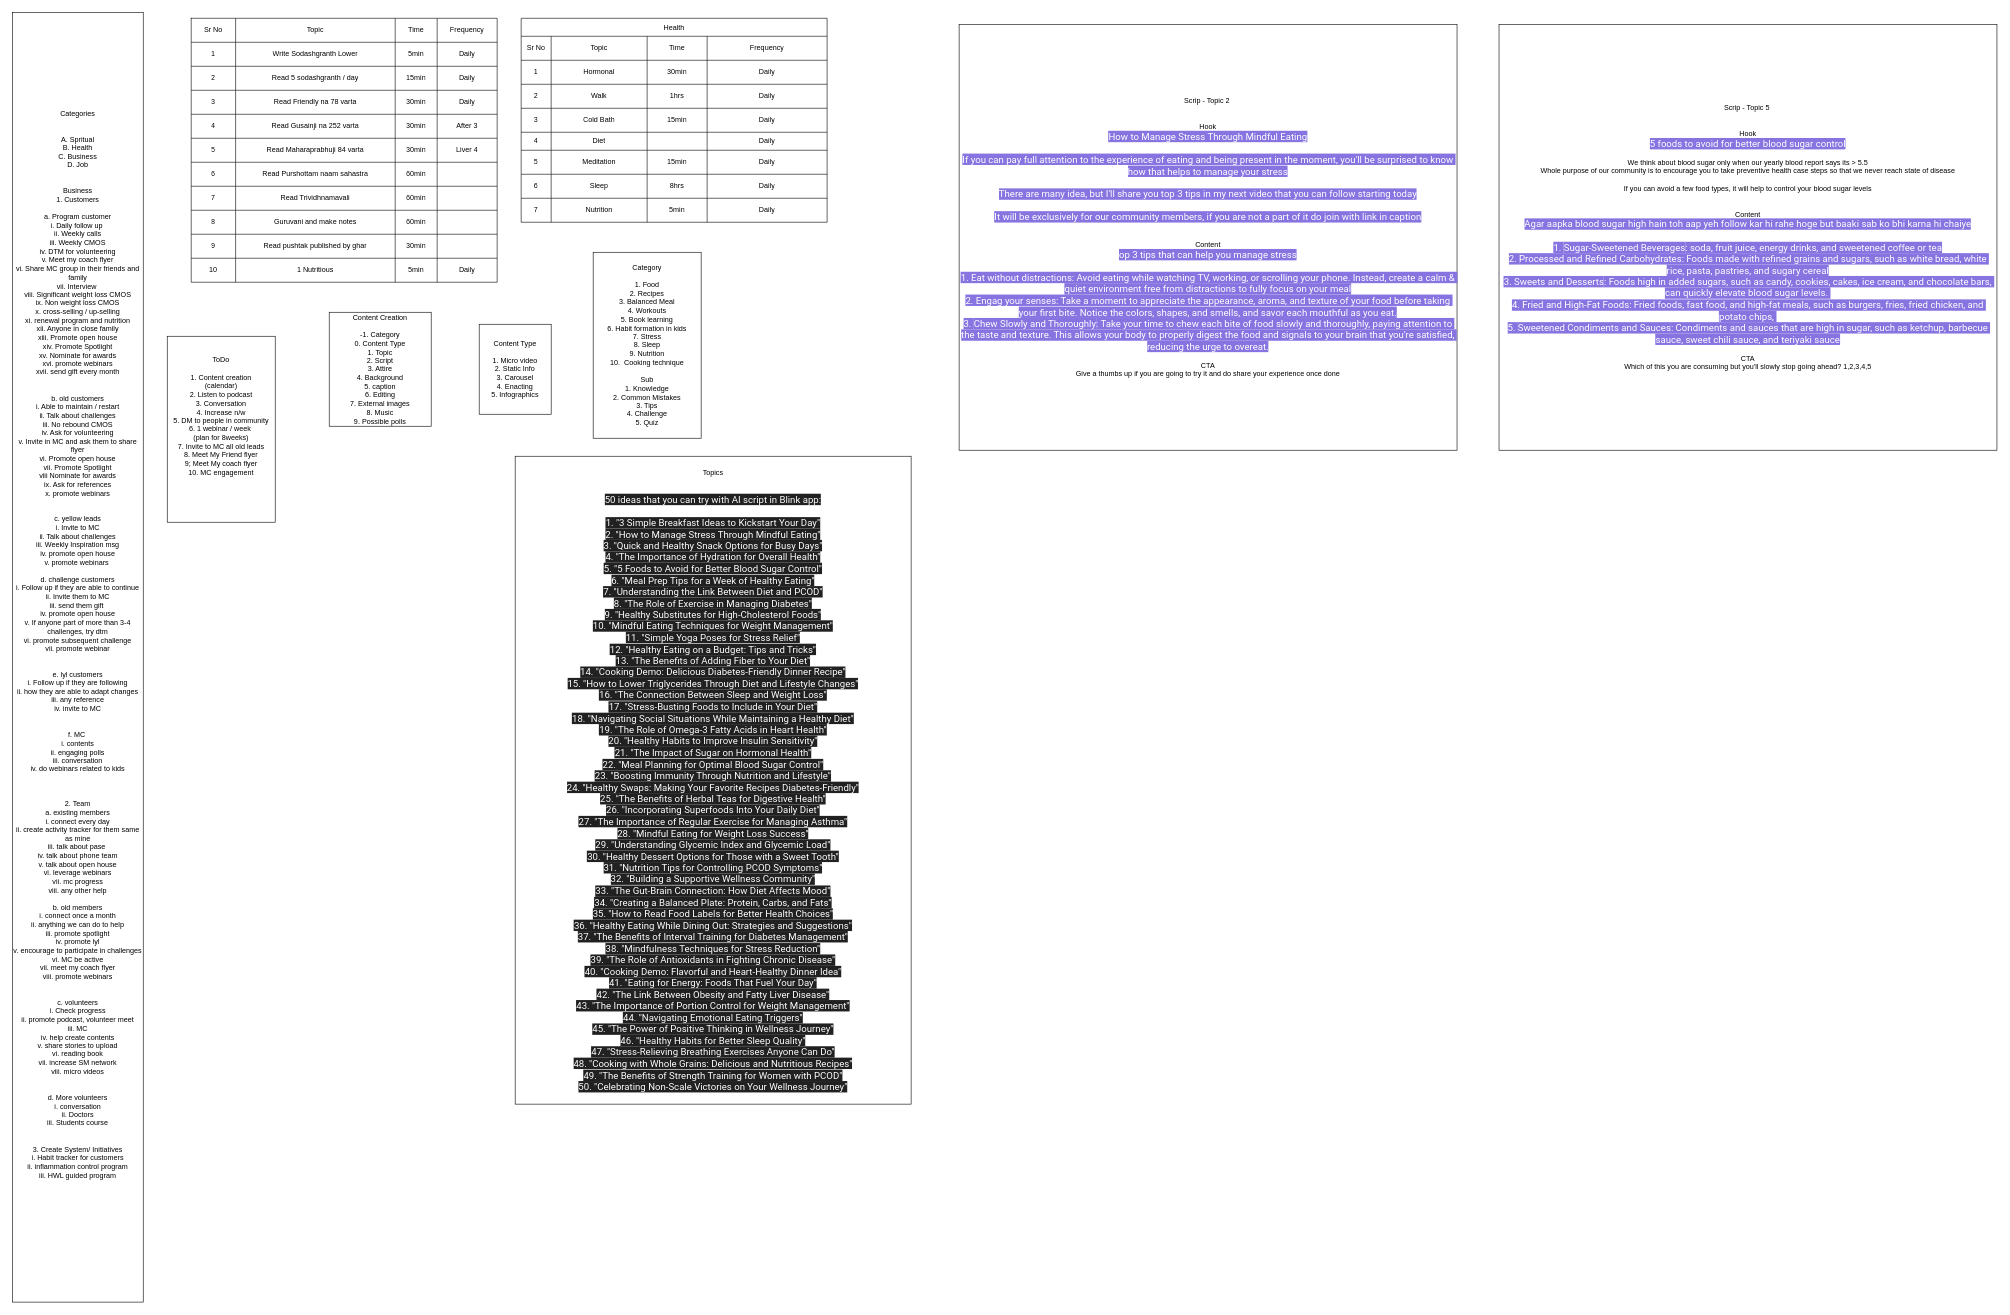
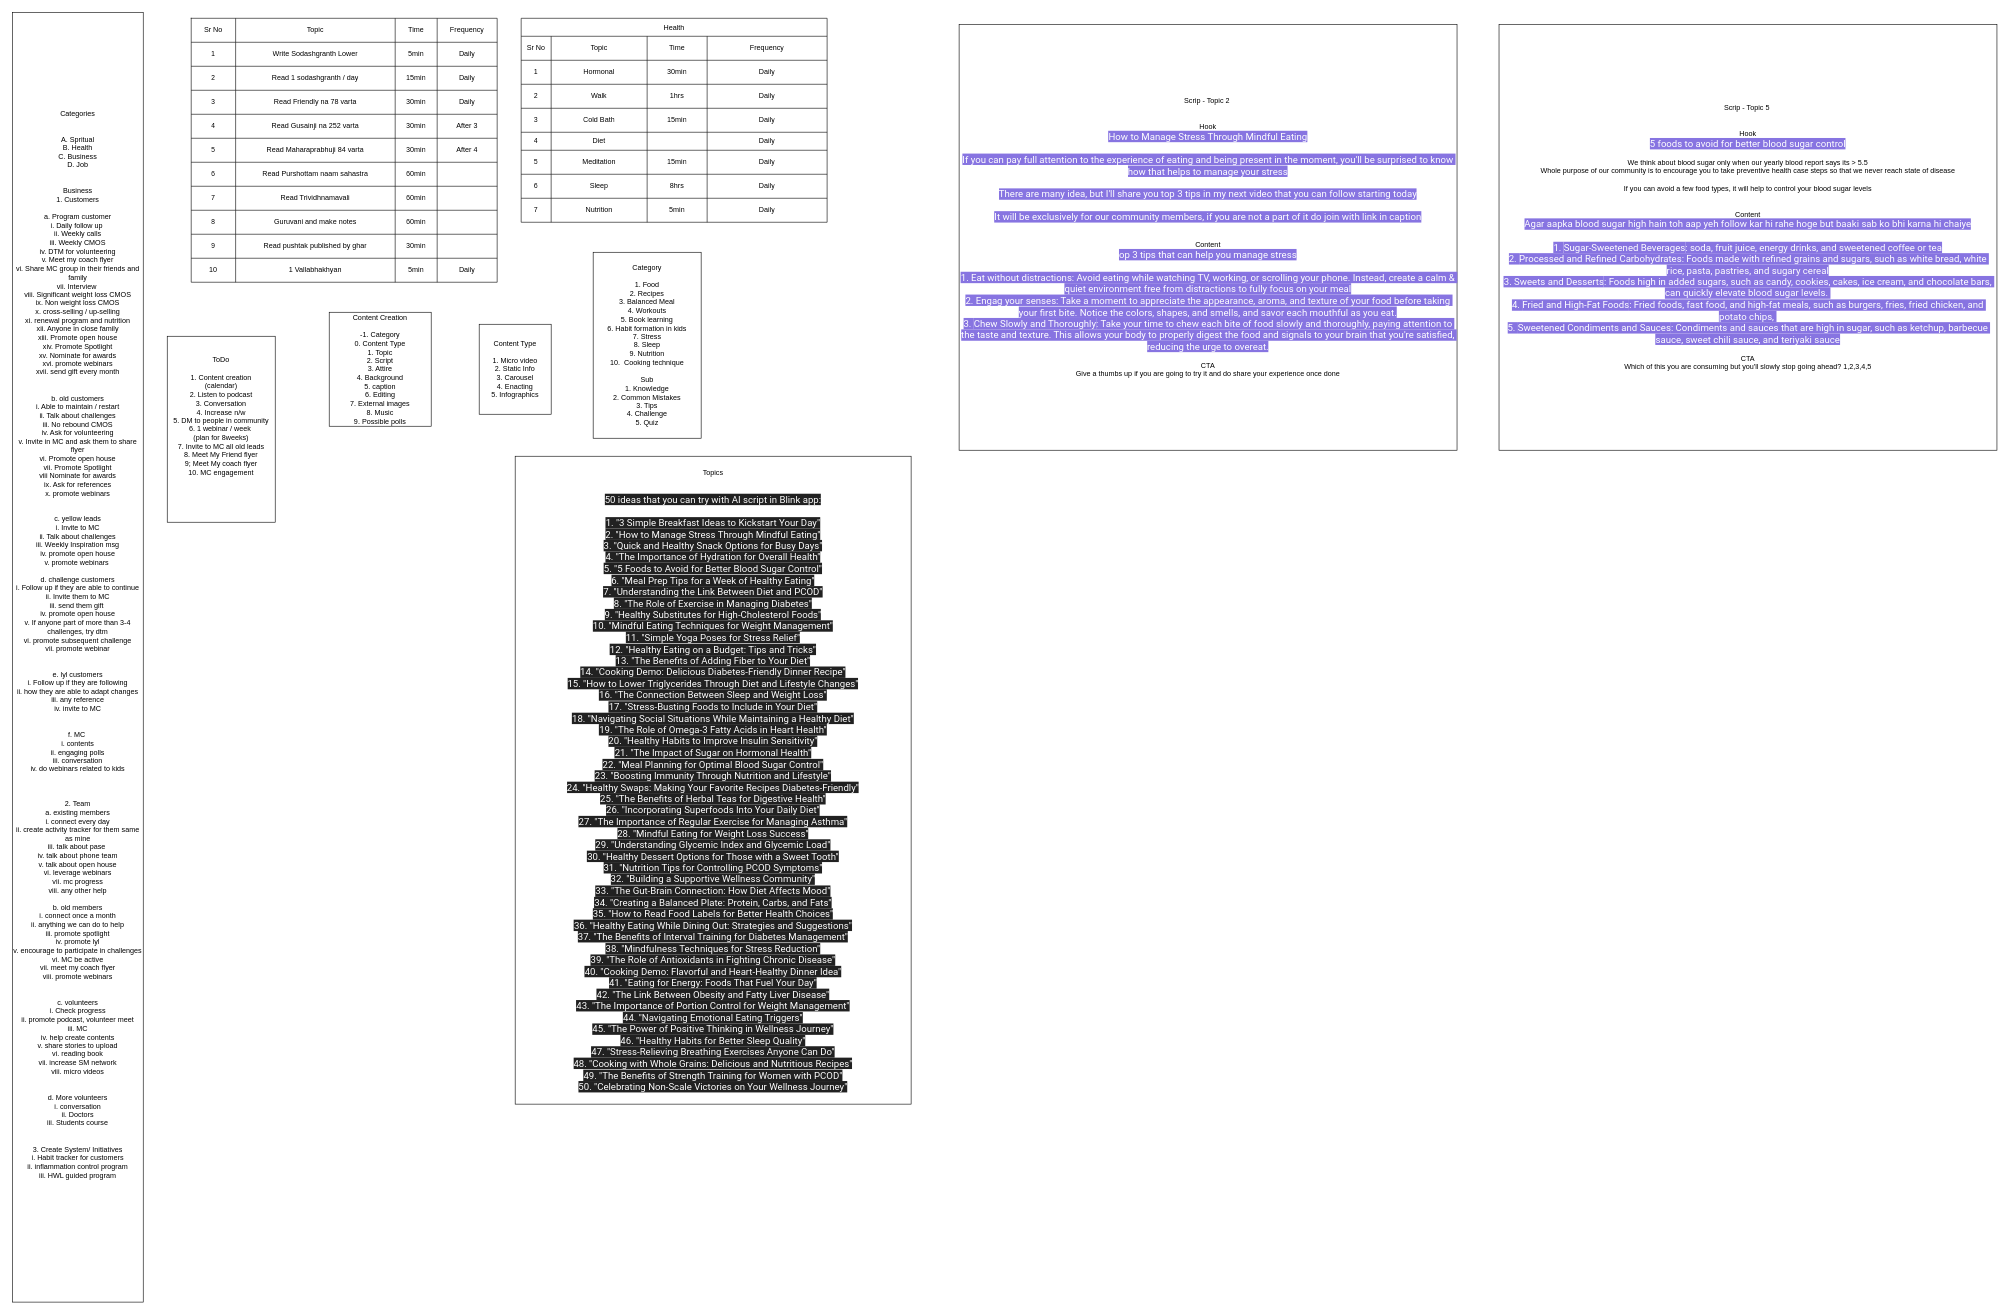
(315, 78) -> (315, 78)
(467, 150) -> (467, 150)
(315, 270) -> (315, 270)
